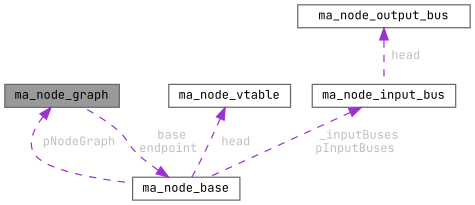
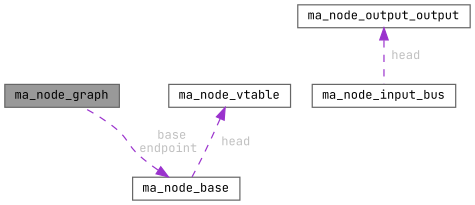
(384, 16) -> (384, 16)
(280, 145) -> none
(61, 170) -> none
